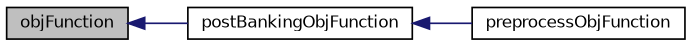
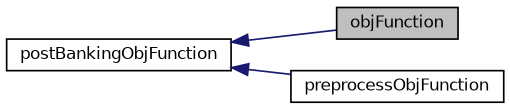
(166, 23) -> (292, 35)
